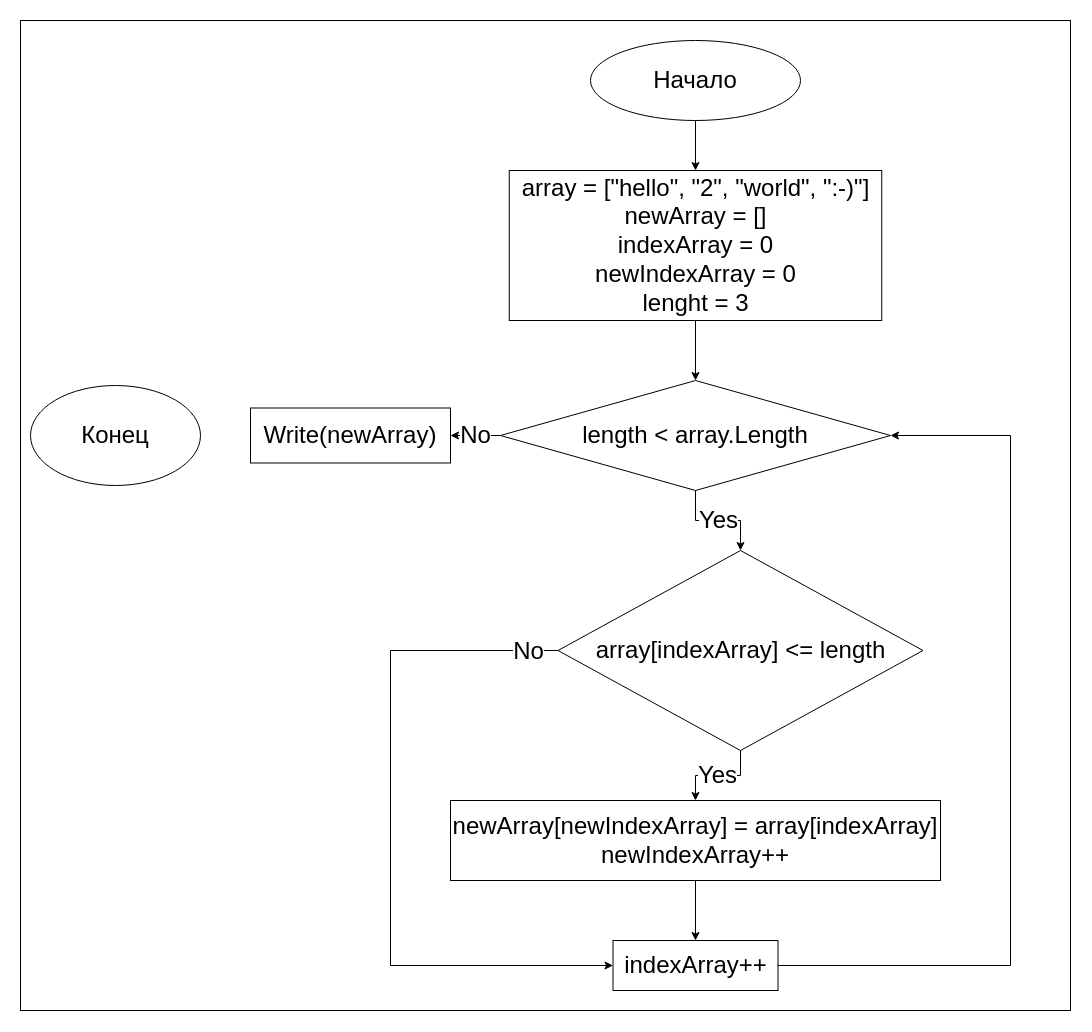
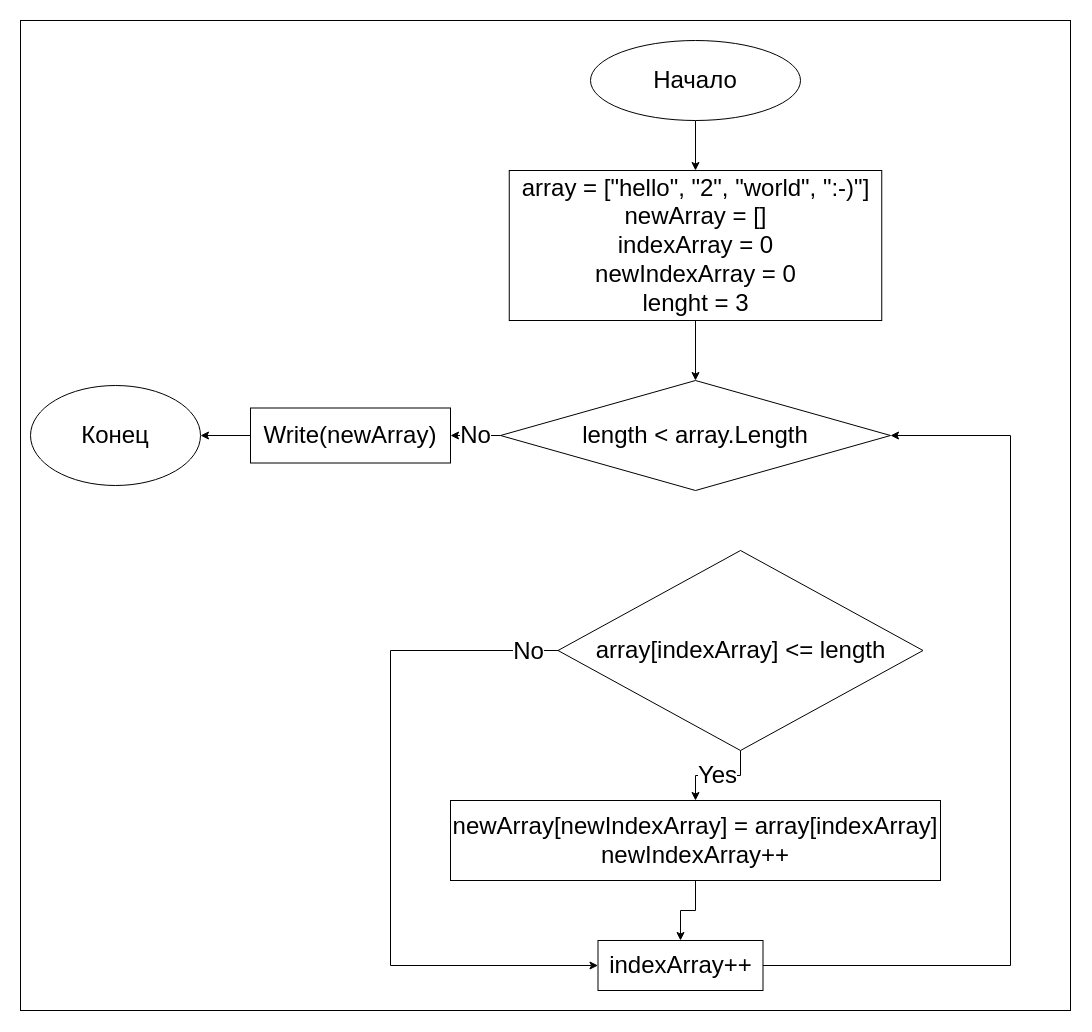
none -> (229, 436)
(715, 521) -> none
(696, 966) -> (681, 966)
